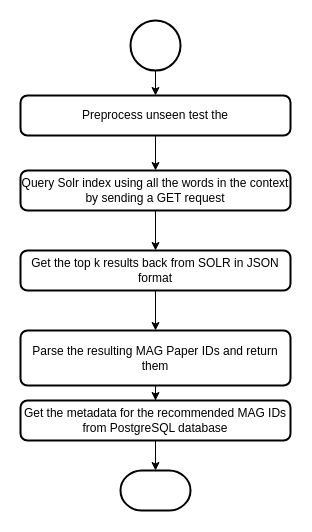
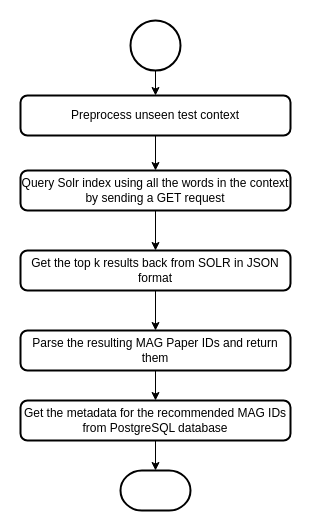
(156, 116) -> (156, 116)
(156, 358) -> (156, 351)
